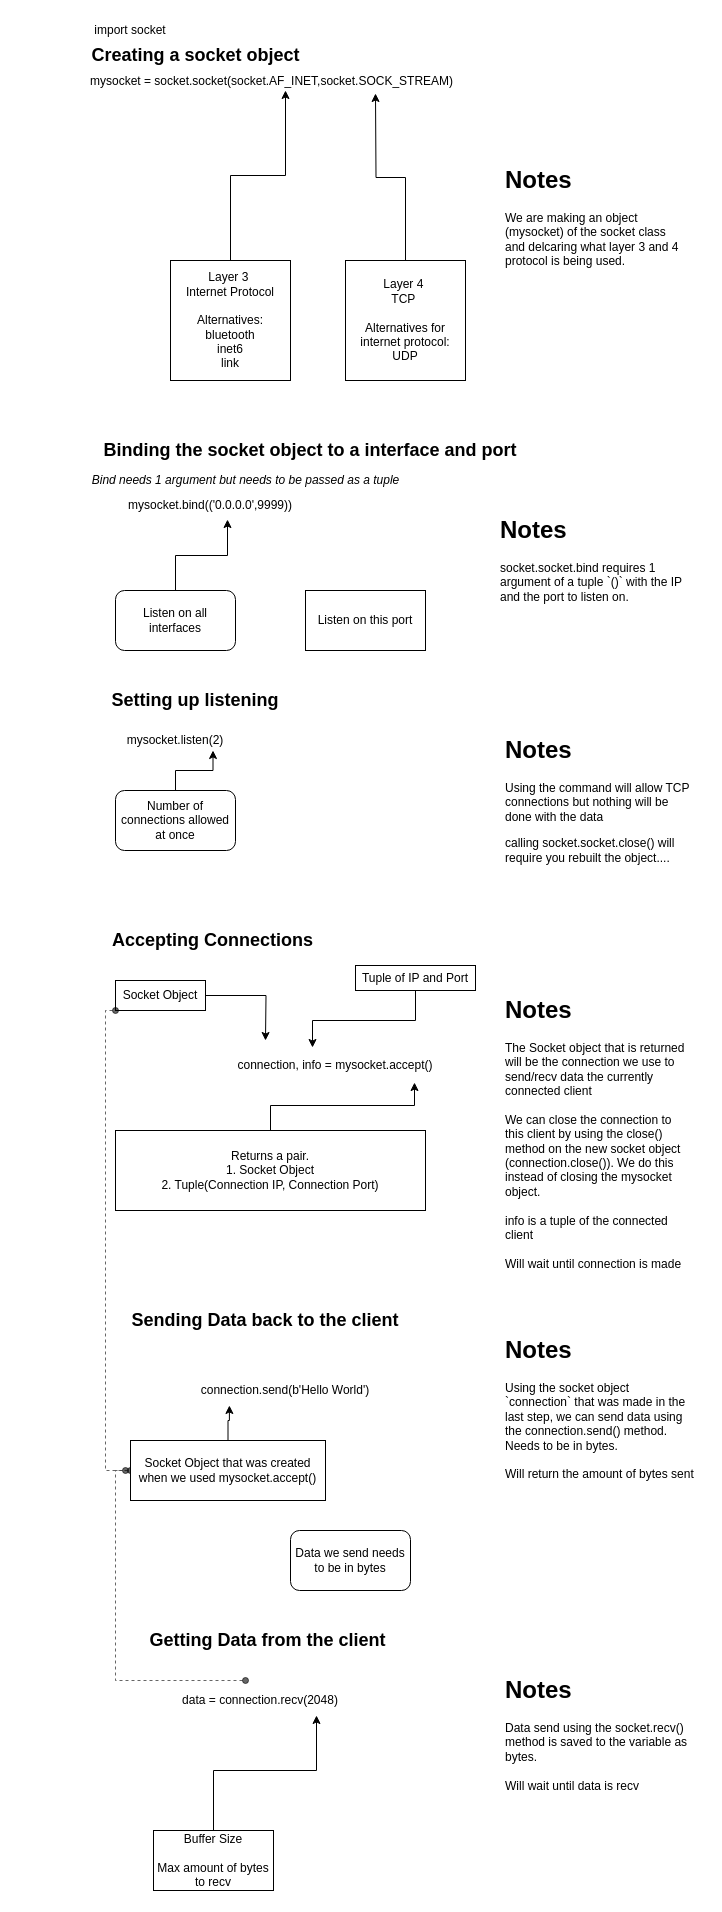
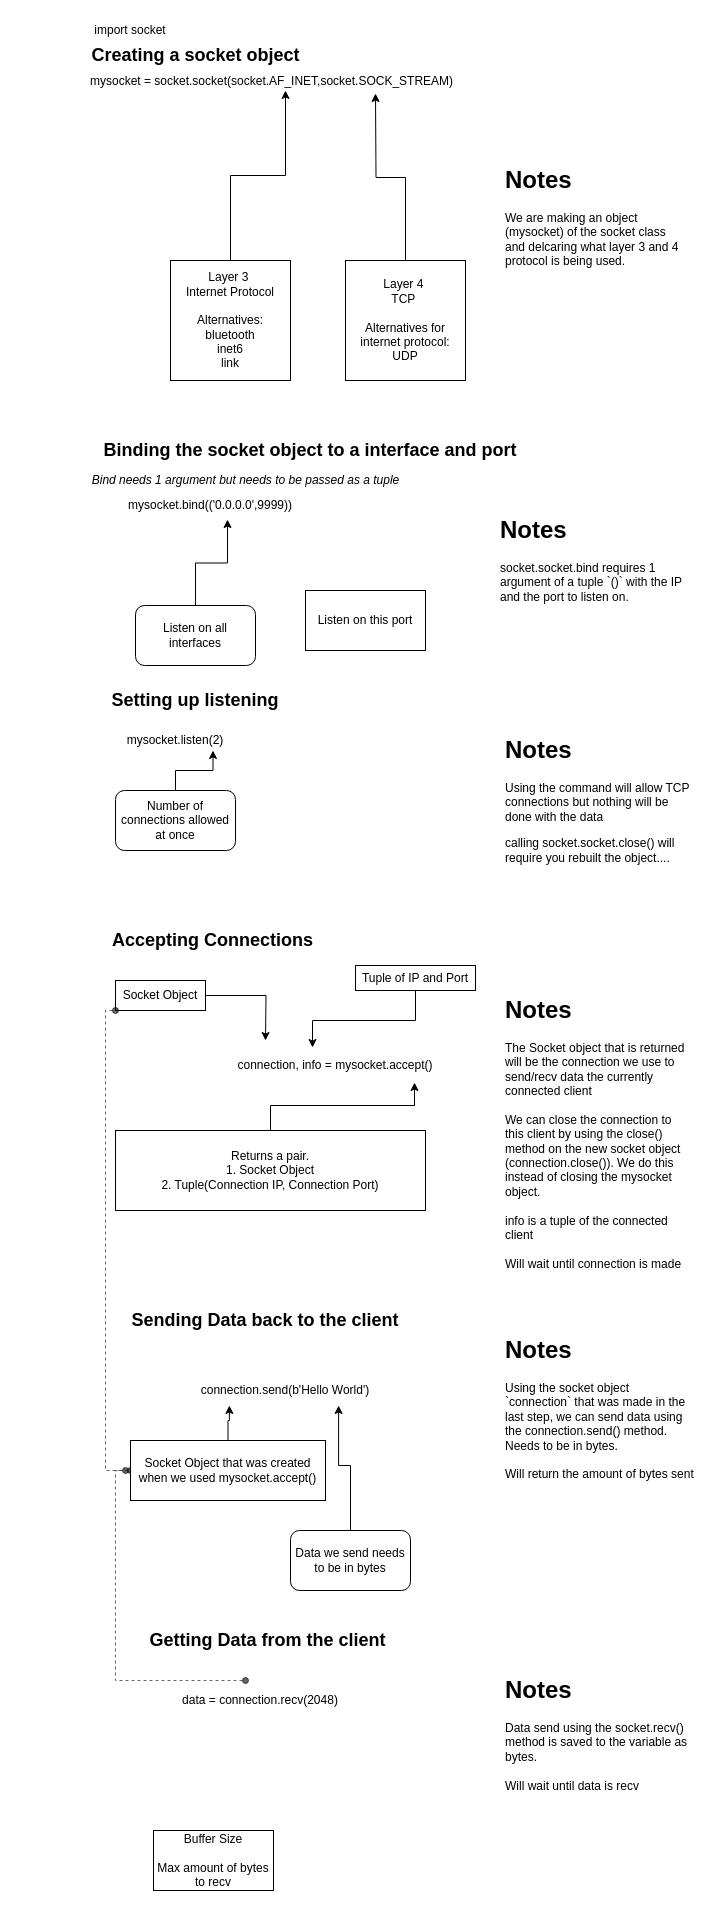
(176, 621) -> (196, 636)
none -> (351, 1467)
(259, 1771) -> none
